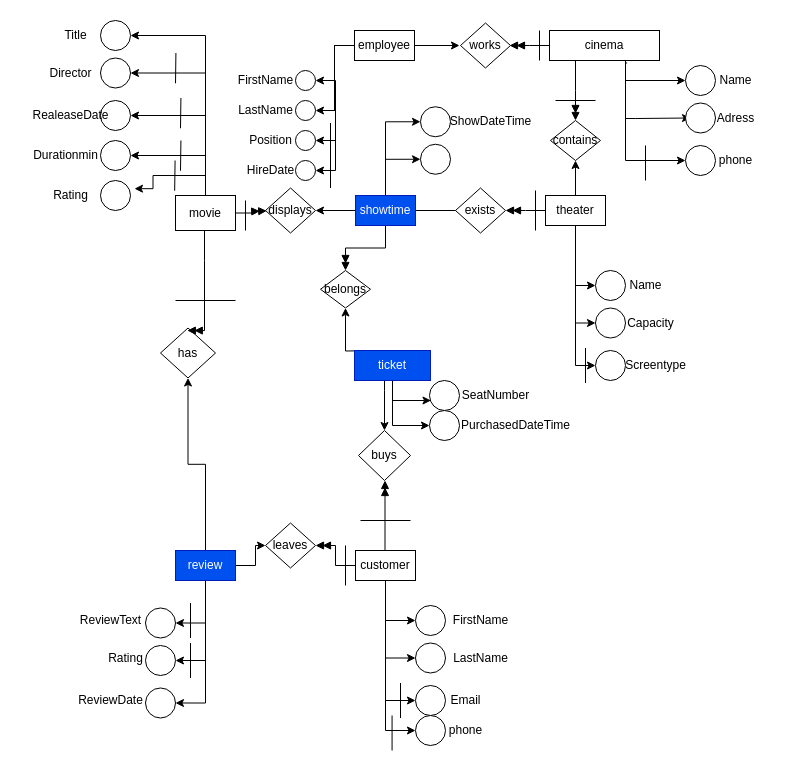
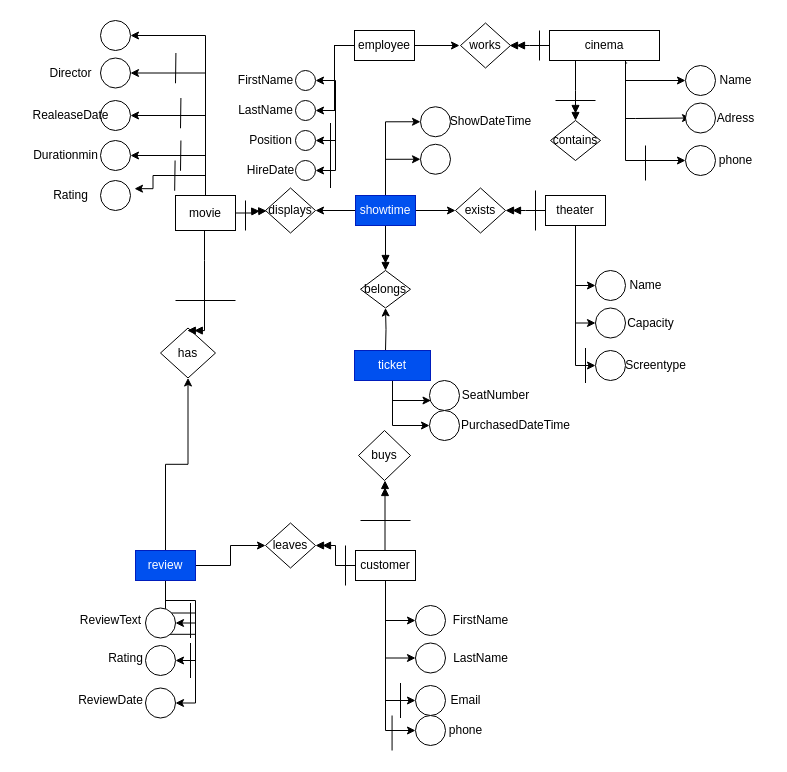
(76, 36) -> none
(576, 177) -> none
(450, 211) -> (447, 211)
(346, 289) -> (386, 289)
(385, 402) -> none
(206, 566) -> (166, 566)
